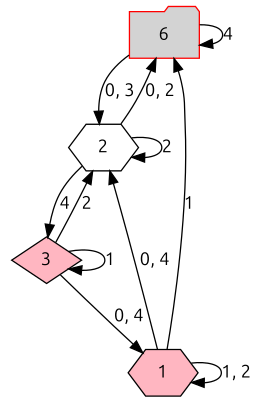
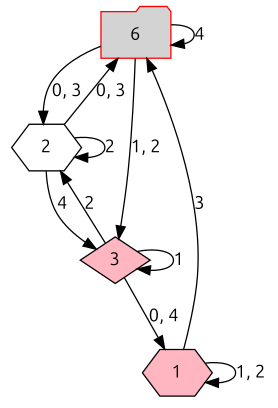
(161, 91) -> (111, 91)
none -> (131, 143)
(190, 204) -> (200, 204)
(136, 266) -> none
